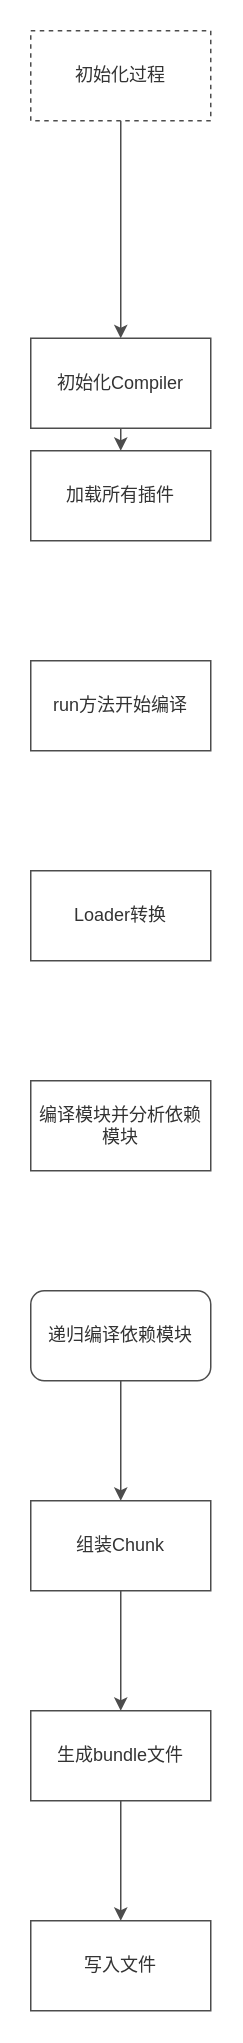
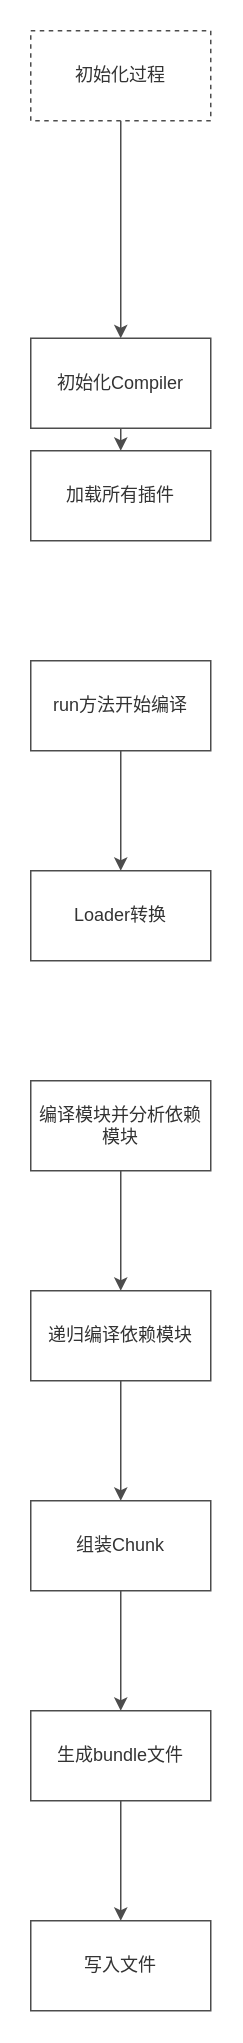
none -> (121, 806)
none -> (121, 1226)
(121, 1336) -> (121, 1336)
